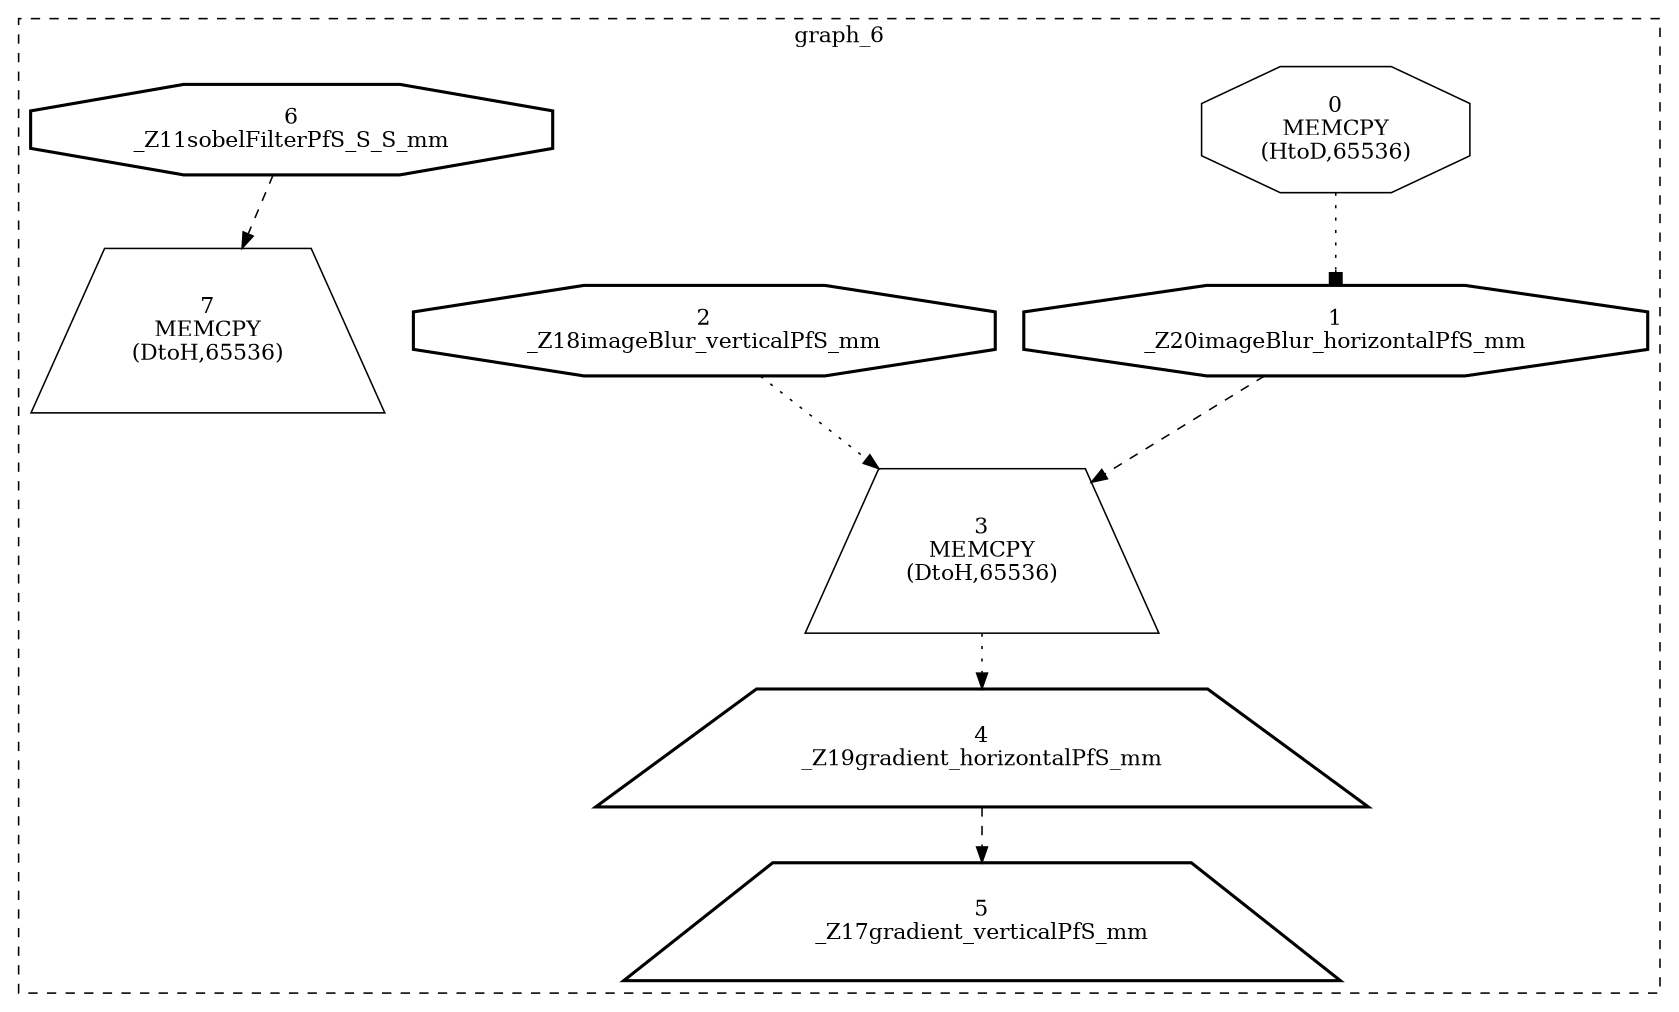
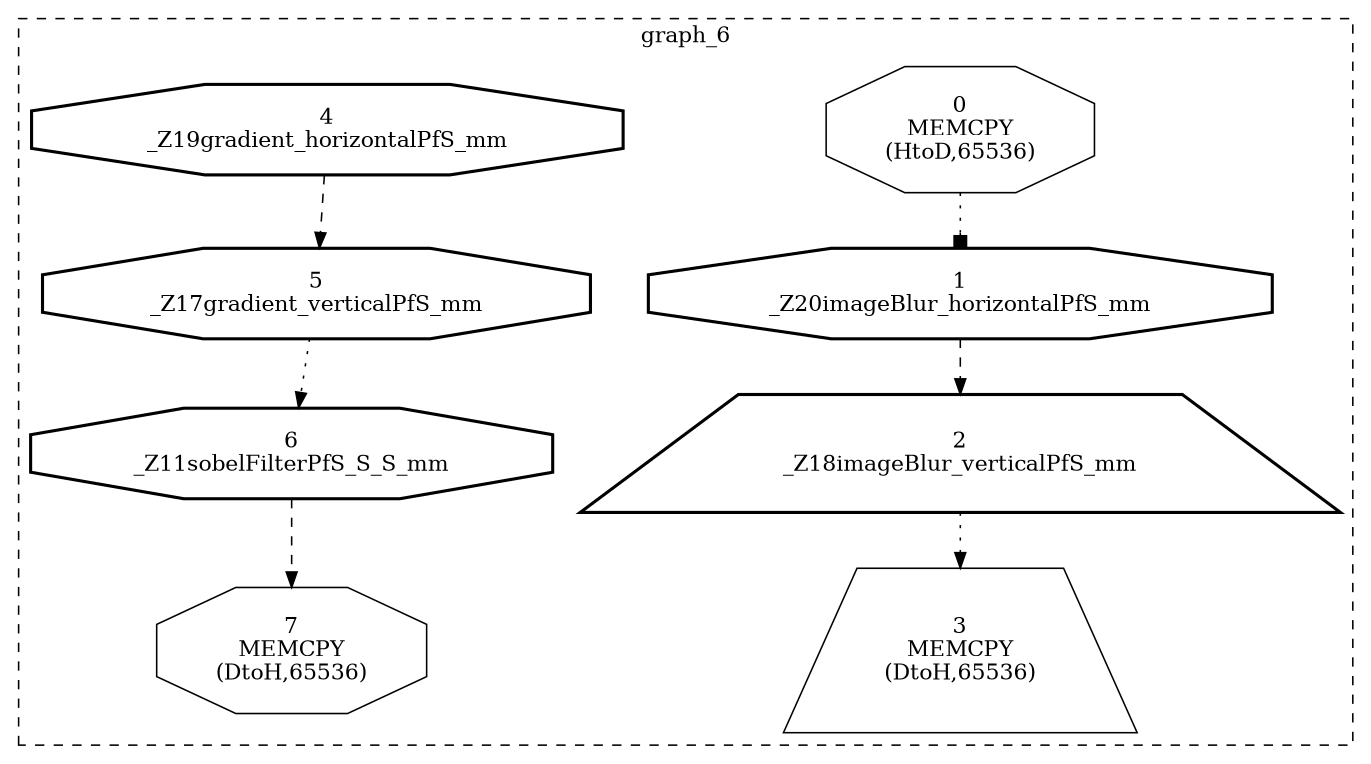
(208, 331) -> (292, 650)
(704, 331) -> (960, 453)
none -> (305, 365)
(1185, 425) -> (960, 359)
(982, 653) -> none
(982, 748) -> (327, 130)
(982, 922) -> (316, 294)
